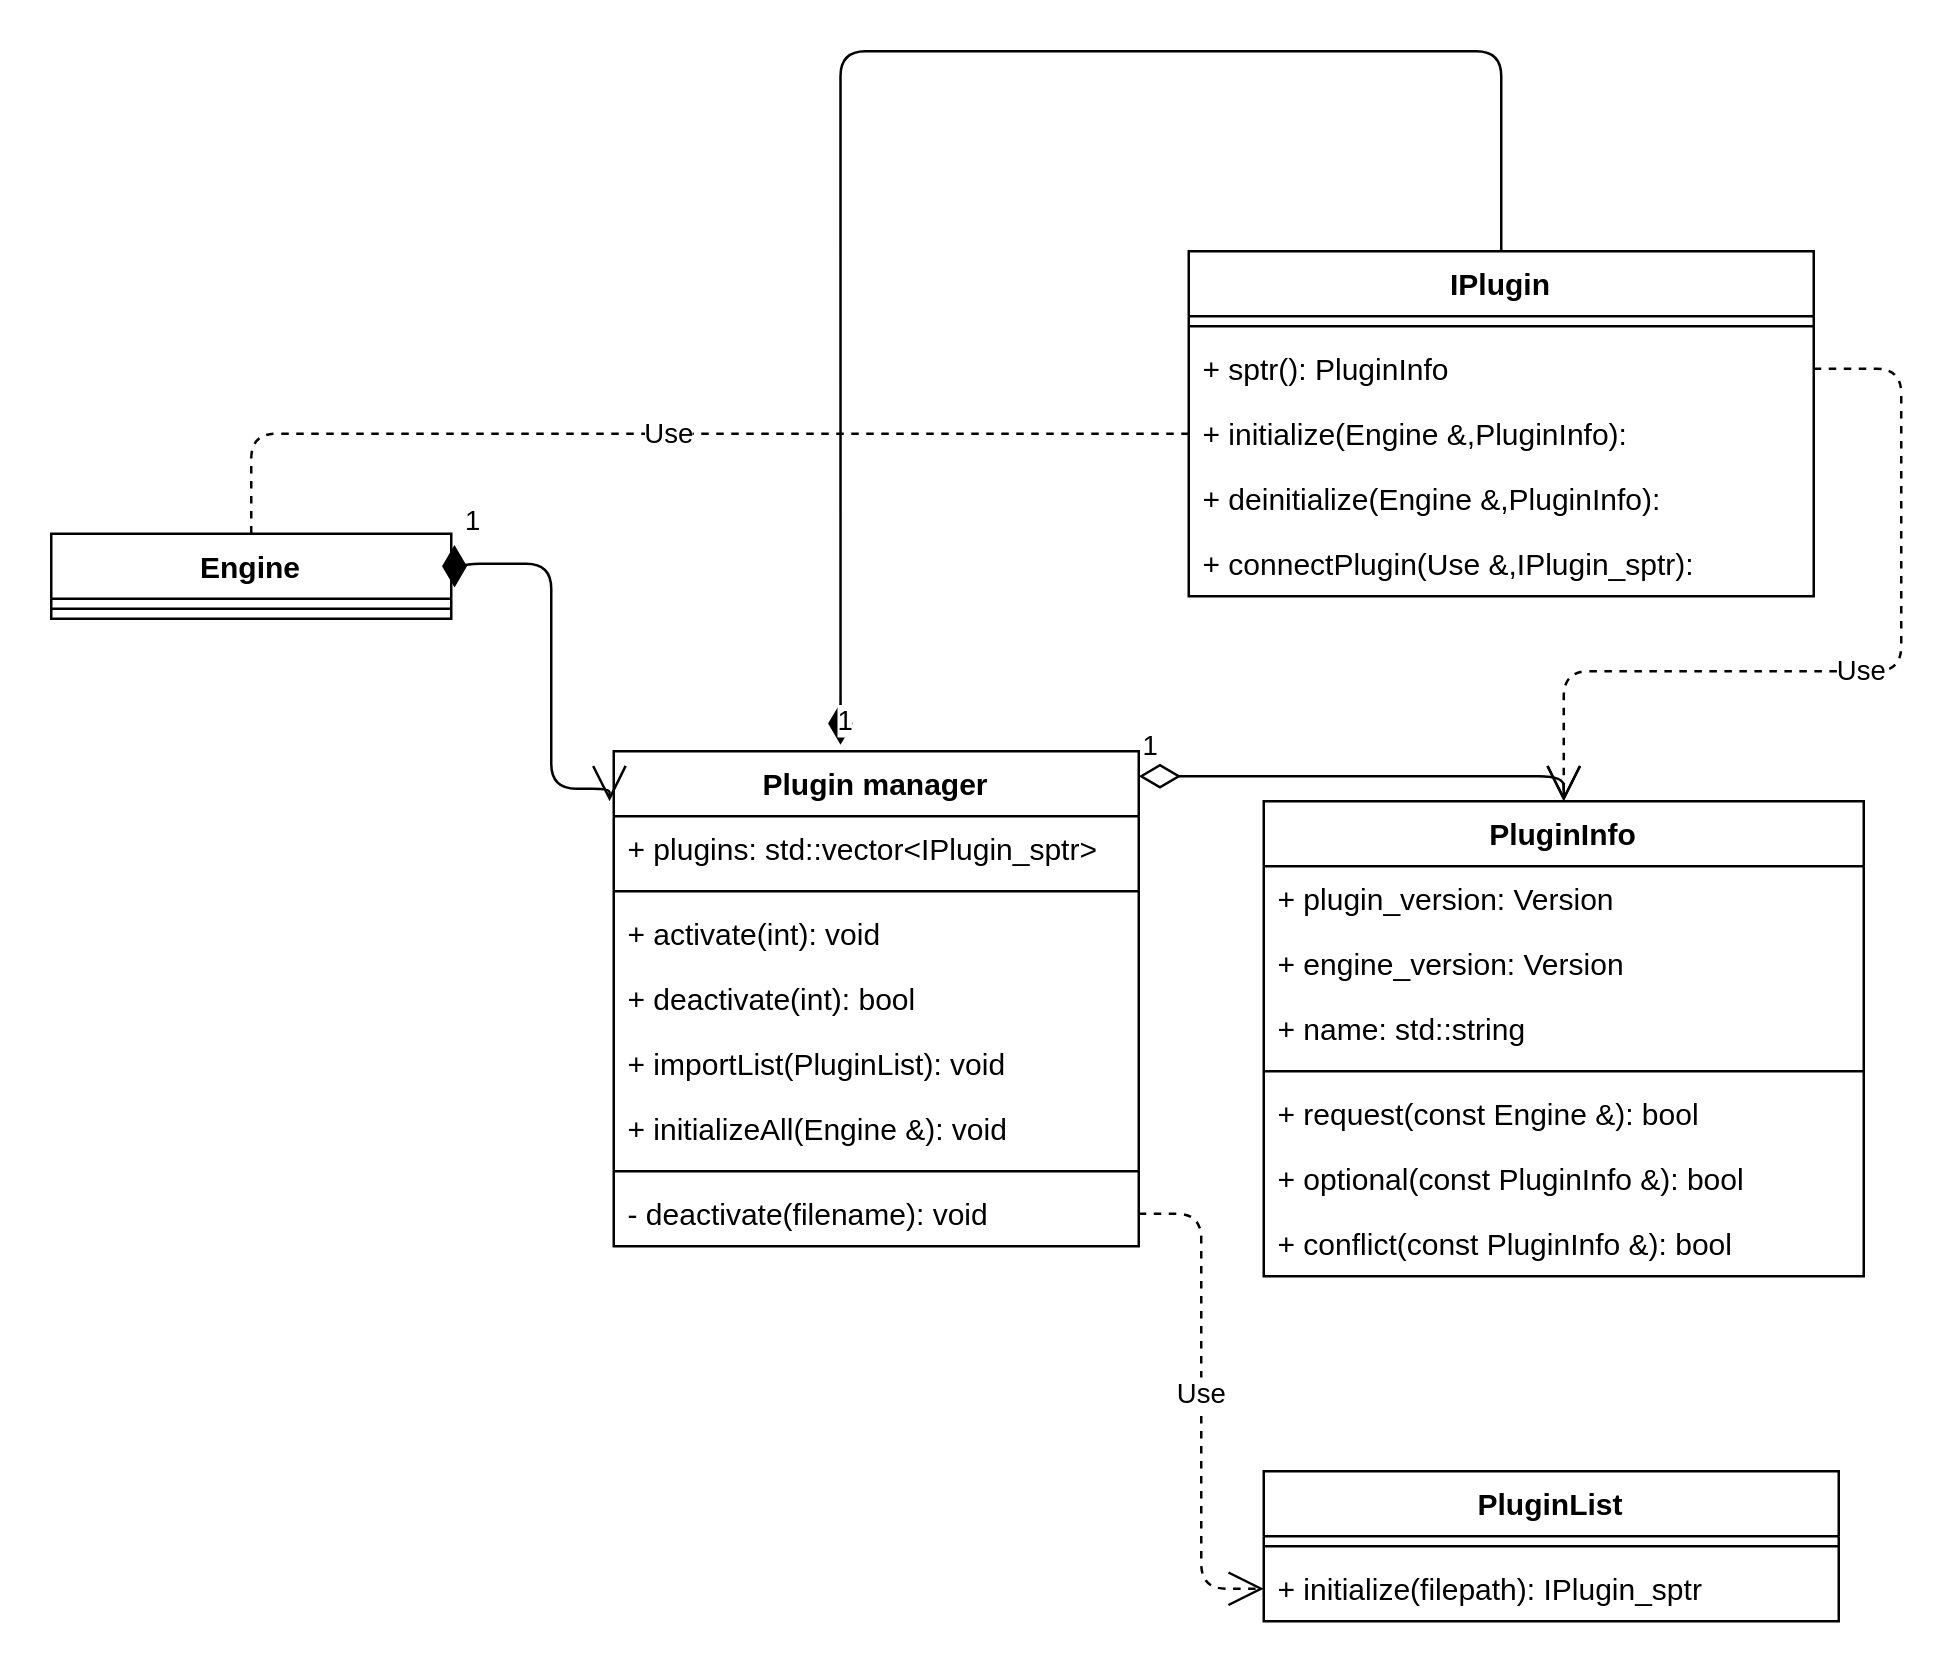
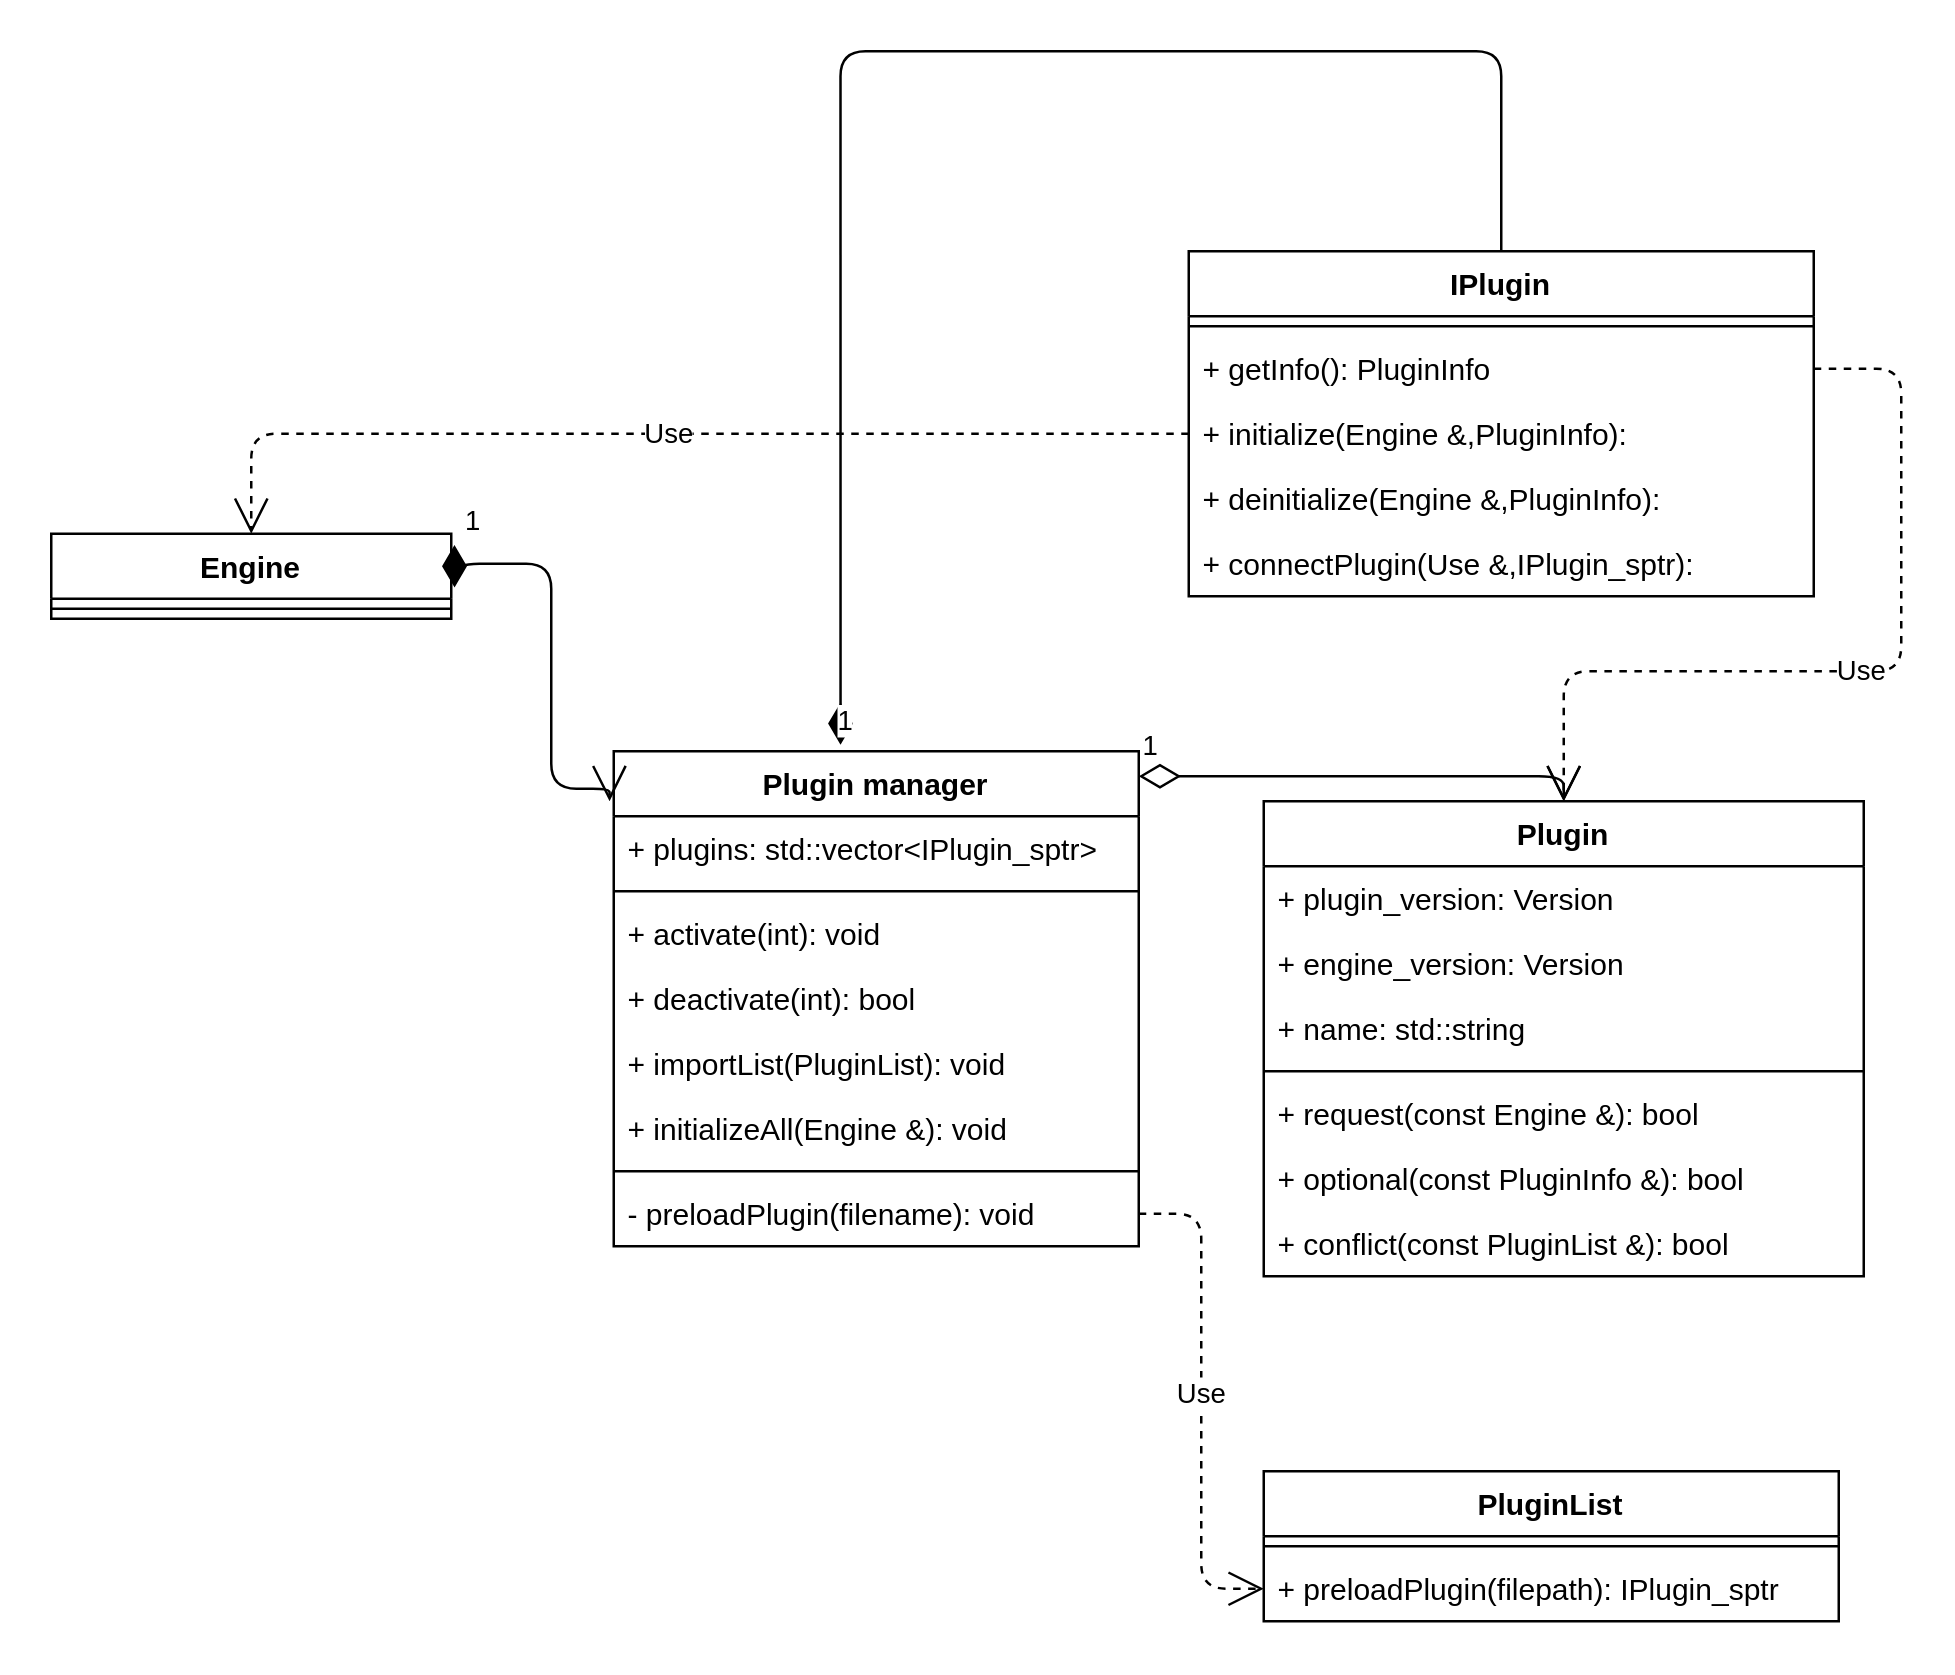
(1351, 370) -> (1376, 370)
(251, 526) -> (251, 525)
(1563, 835) -> (1563, 835)
(835, 1215) -> (853, 1215)
(1541, 1245) -> (1537, 1245)
(1533, 1590) -> (1566, 1590)
